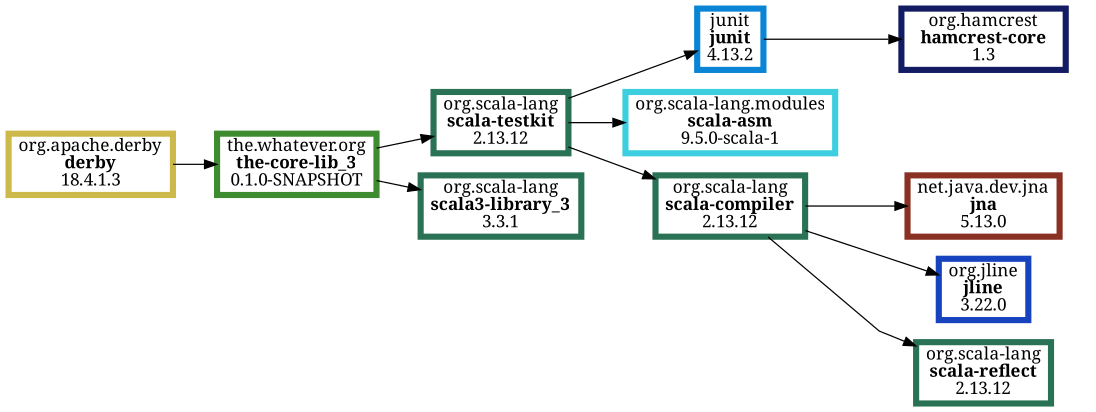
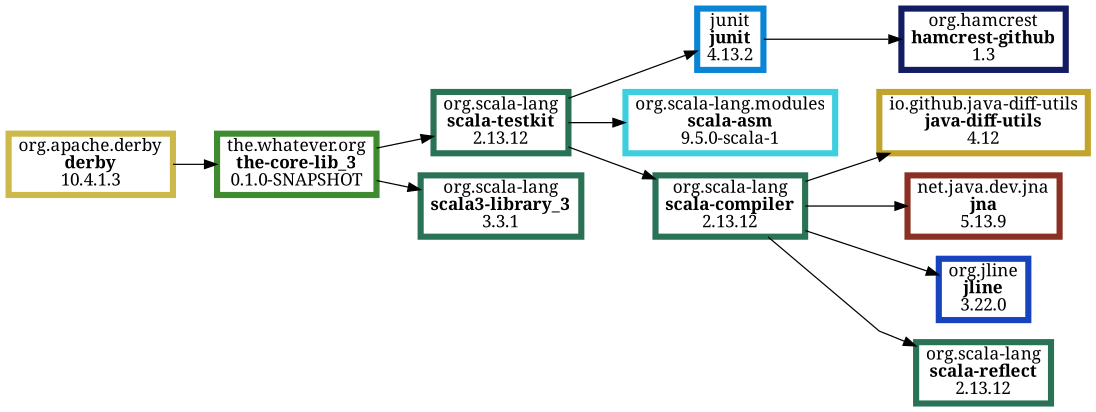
(984, 38) -> (984, 38)
none -> (984, 123)
(91, 180) -> (91, 180)
(984, 222) -> (984, 222)
